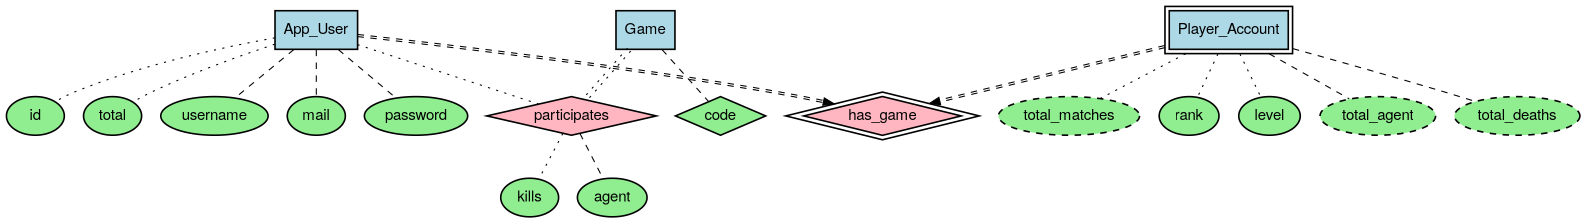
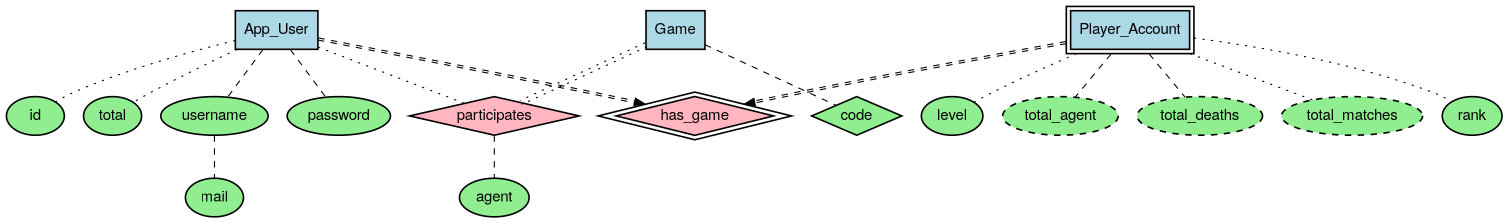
(316, 73) -> (214, 157)
(530, 198) -> none
